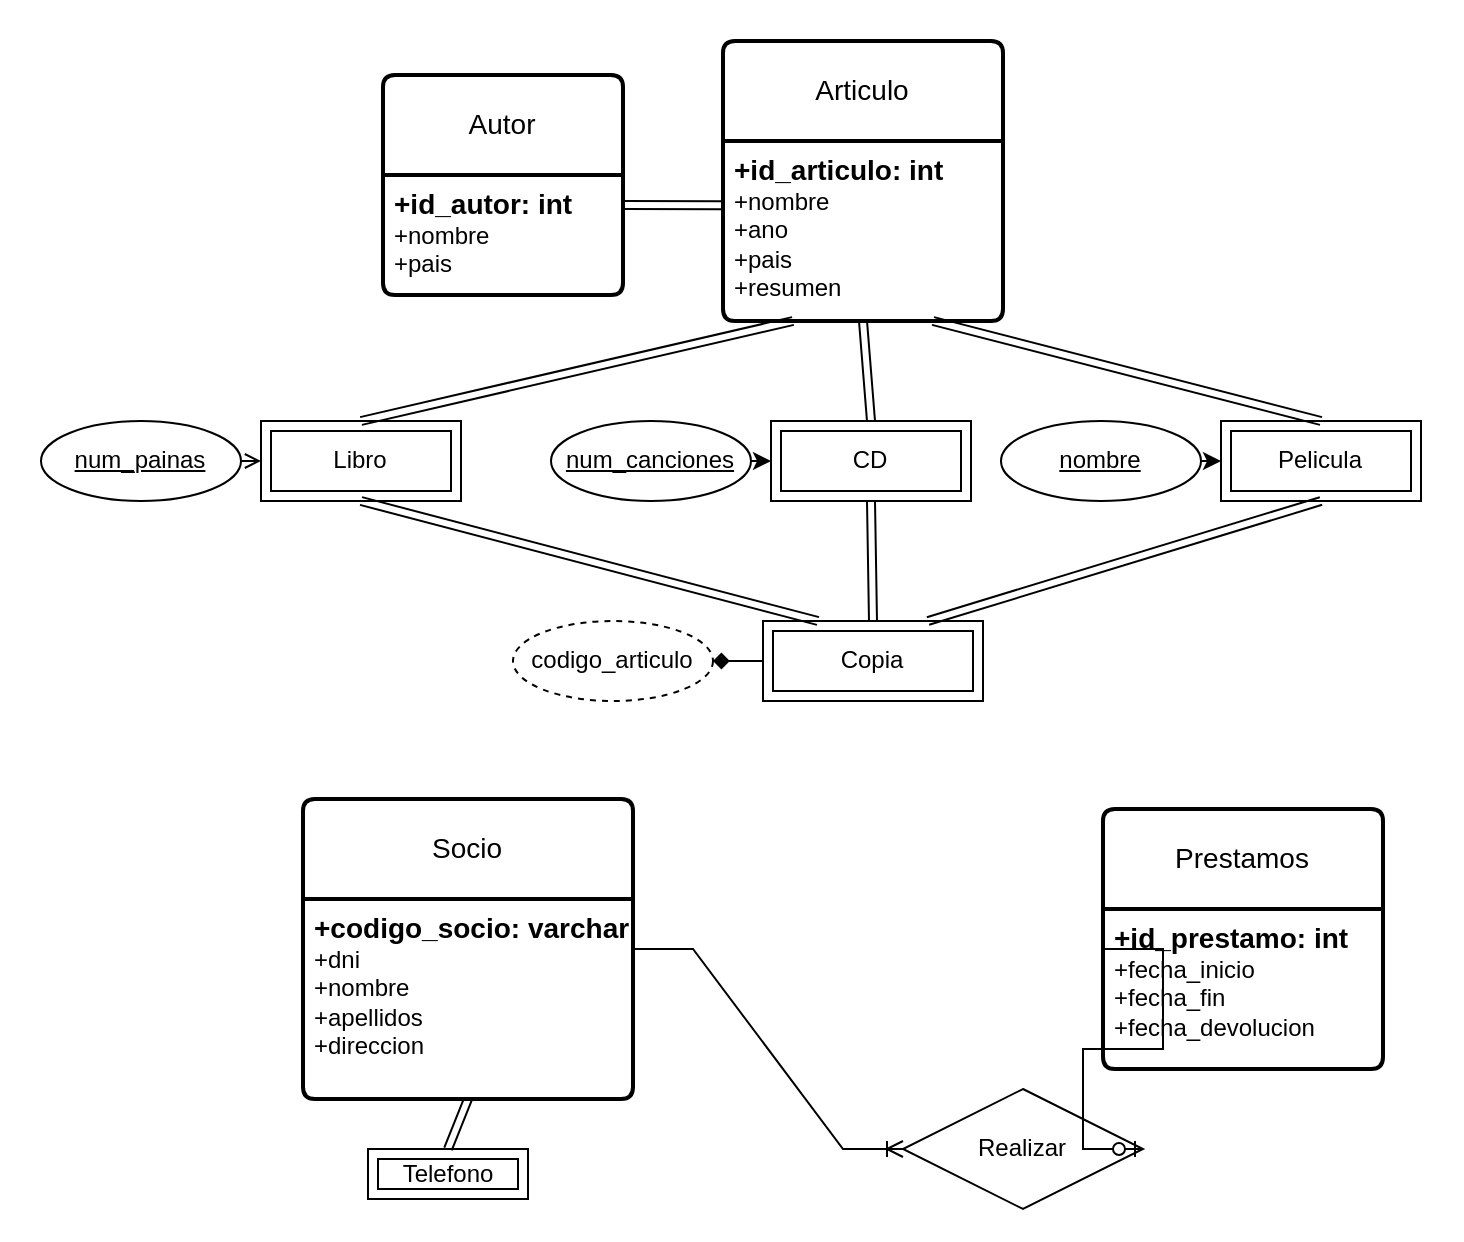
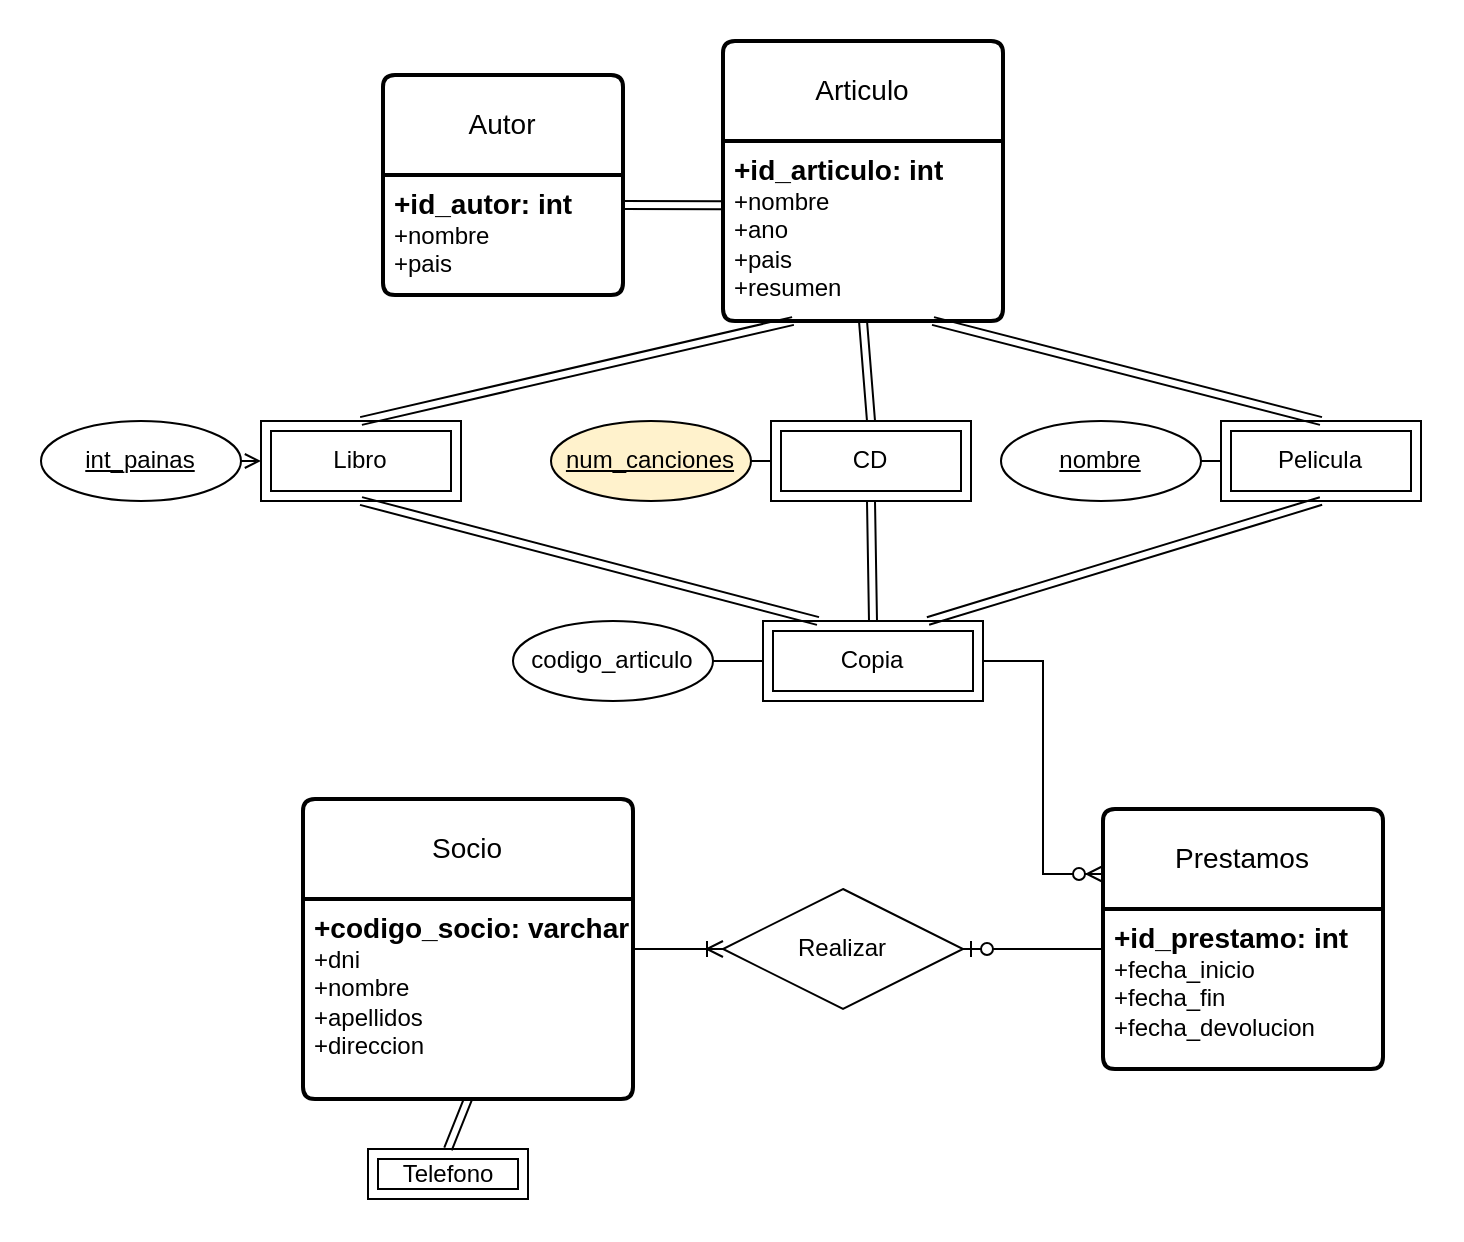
(141, 461) -> (141, 461)
(651, 461) -> (651, 461)
(756, 461) -> (761, 461)
(1206, 461) -> (1211, 461)
(613, 661) -> (613, 661)
(729, 661) -> (721, 661)
none -> (1043, 766)
(1023, 1149) -> (843, 949)
